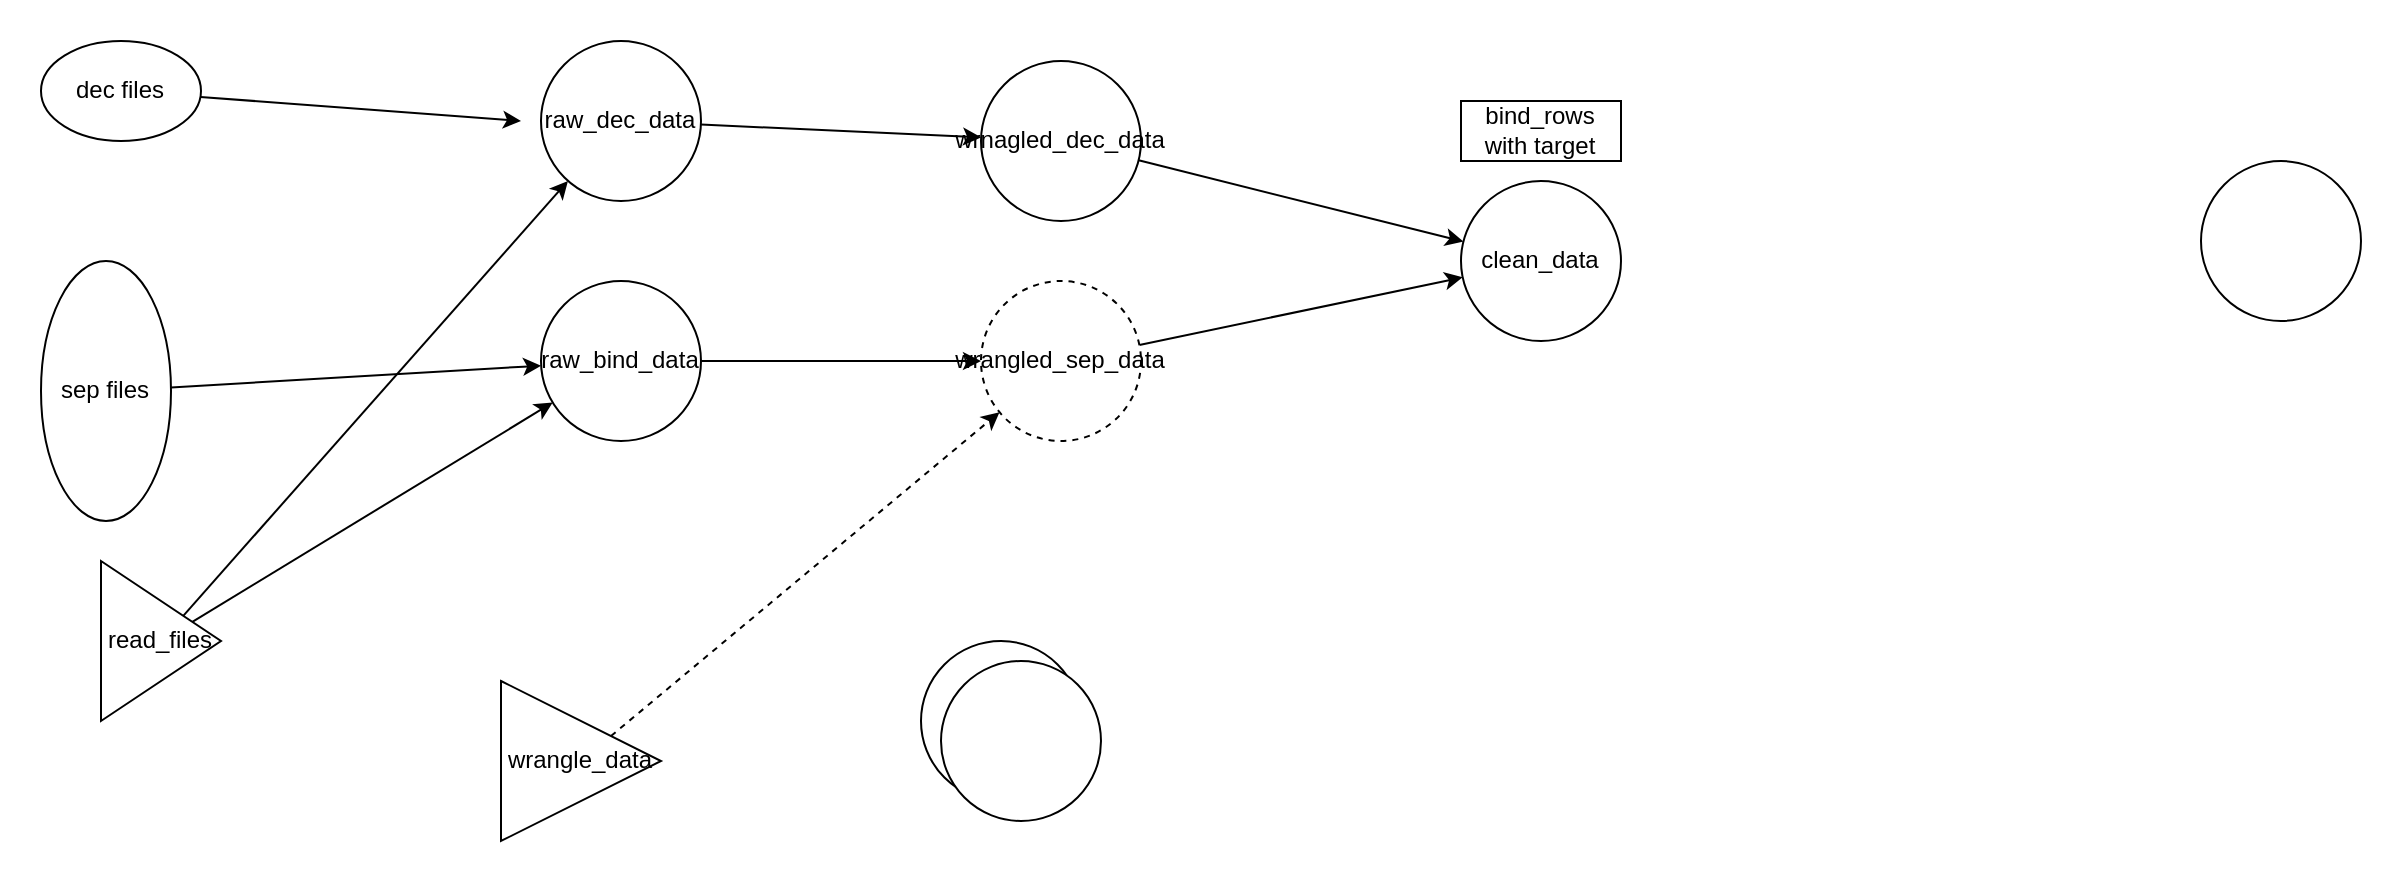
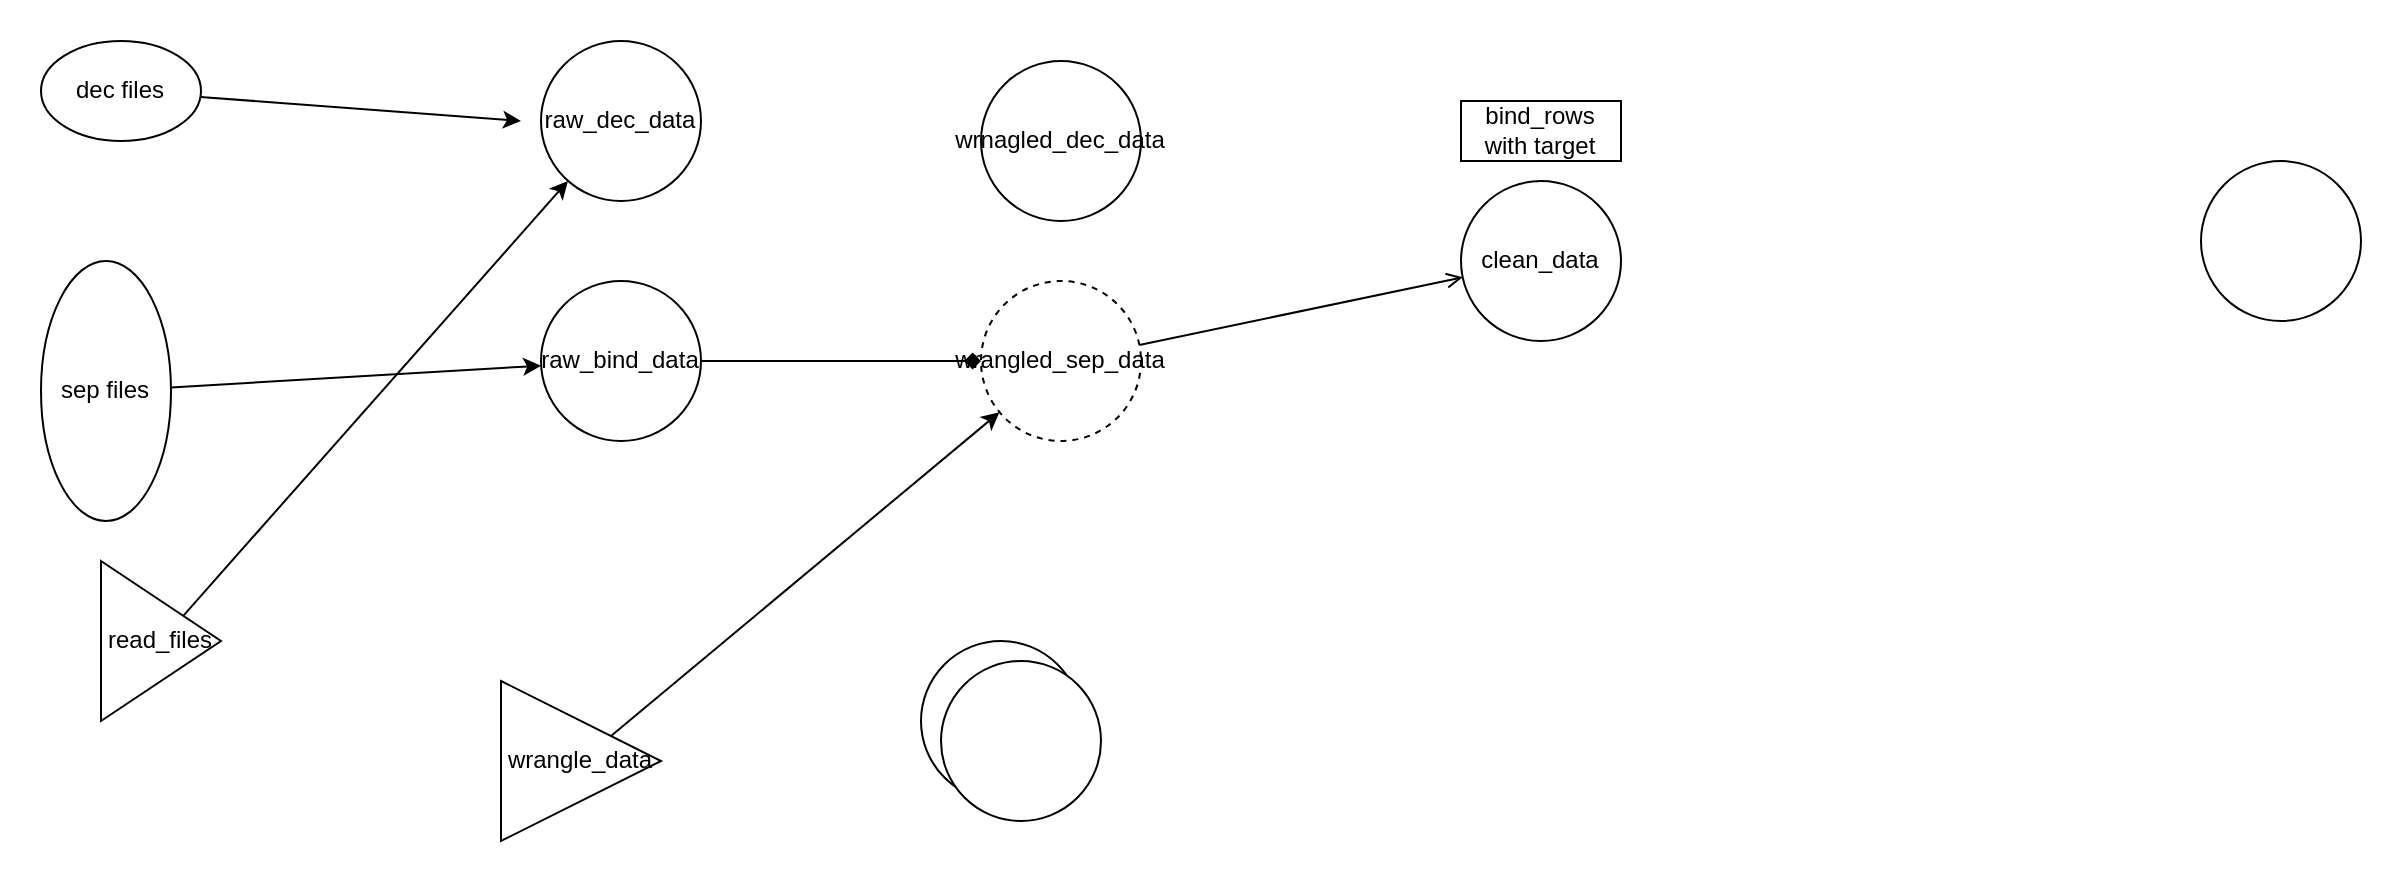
(834, 131) -> none
(1295, 199) -> none
(1448, 280) -> (1450, 280)
(966, 361) -> (965, 361)
(367, 516) -> none
(802, 577) -> (802, 577)
